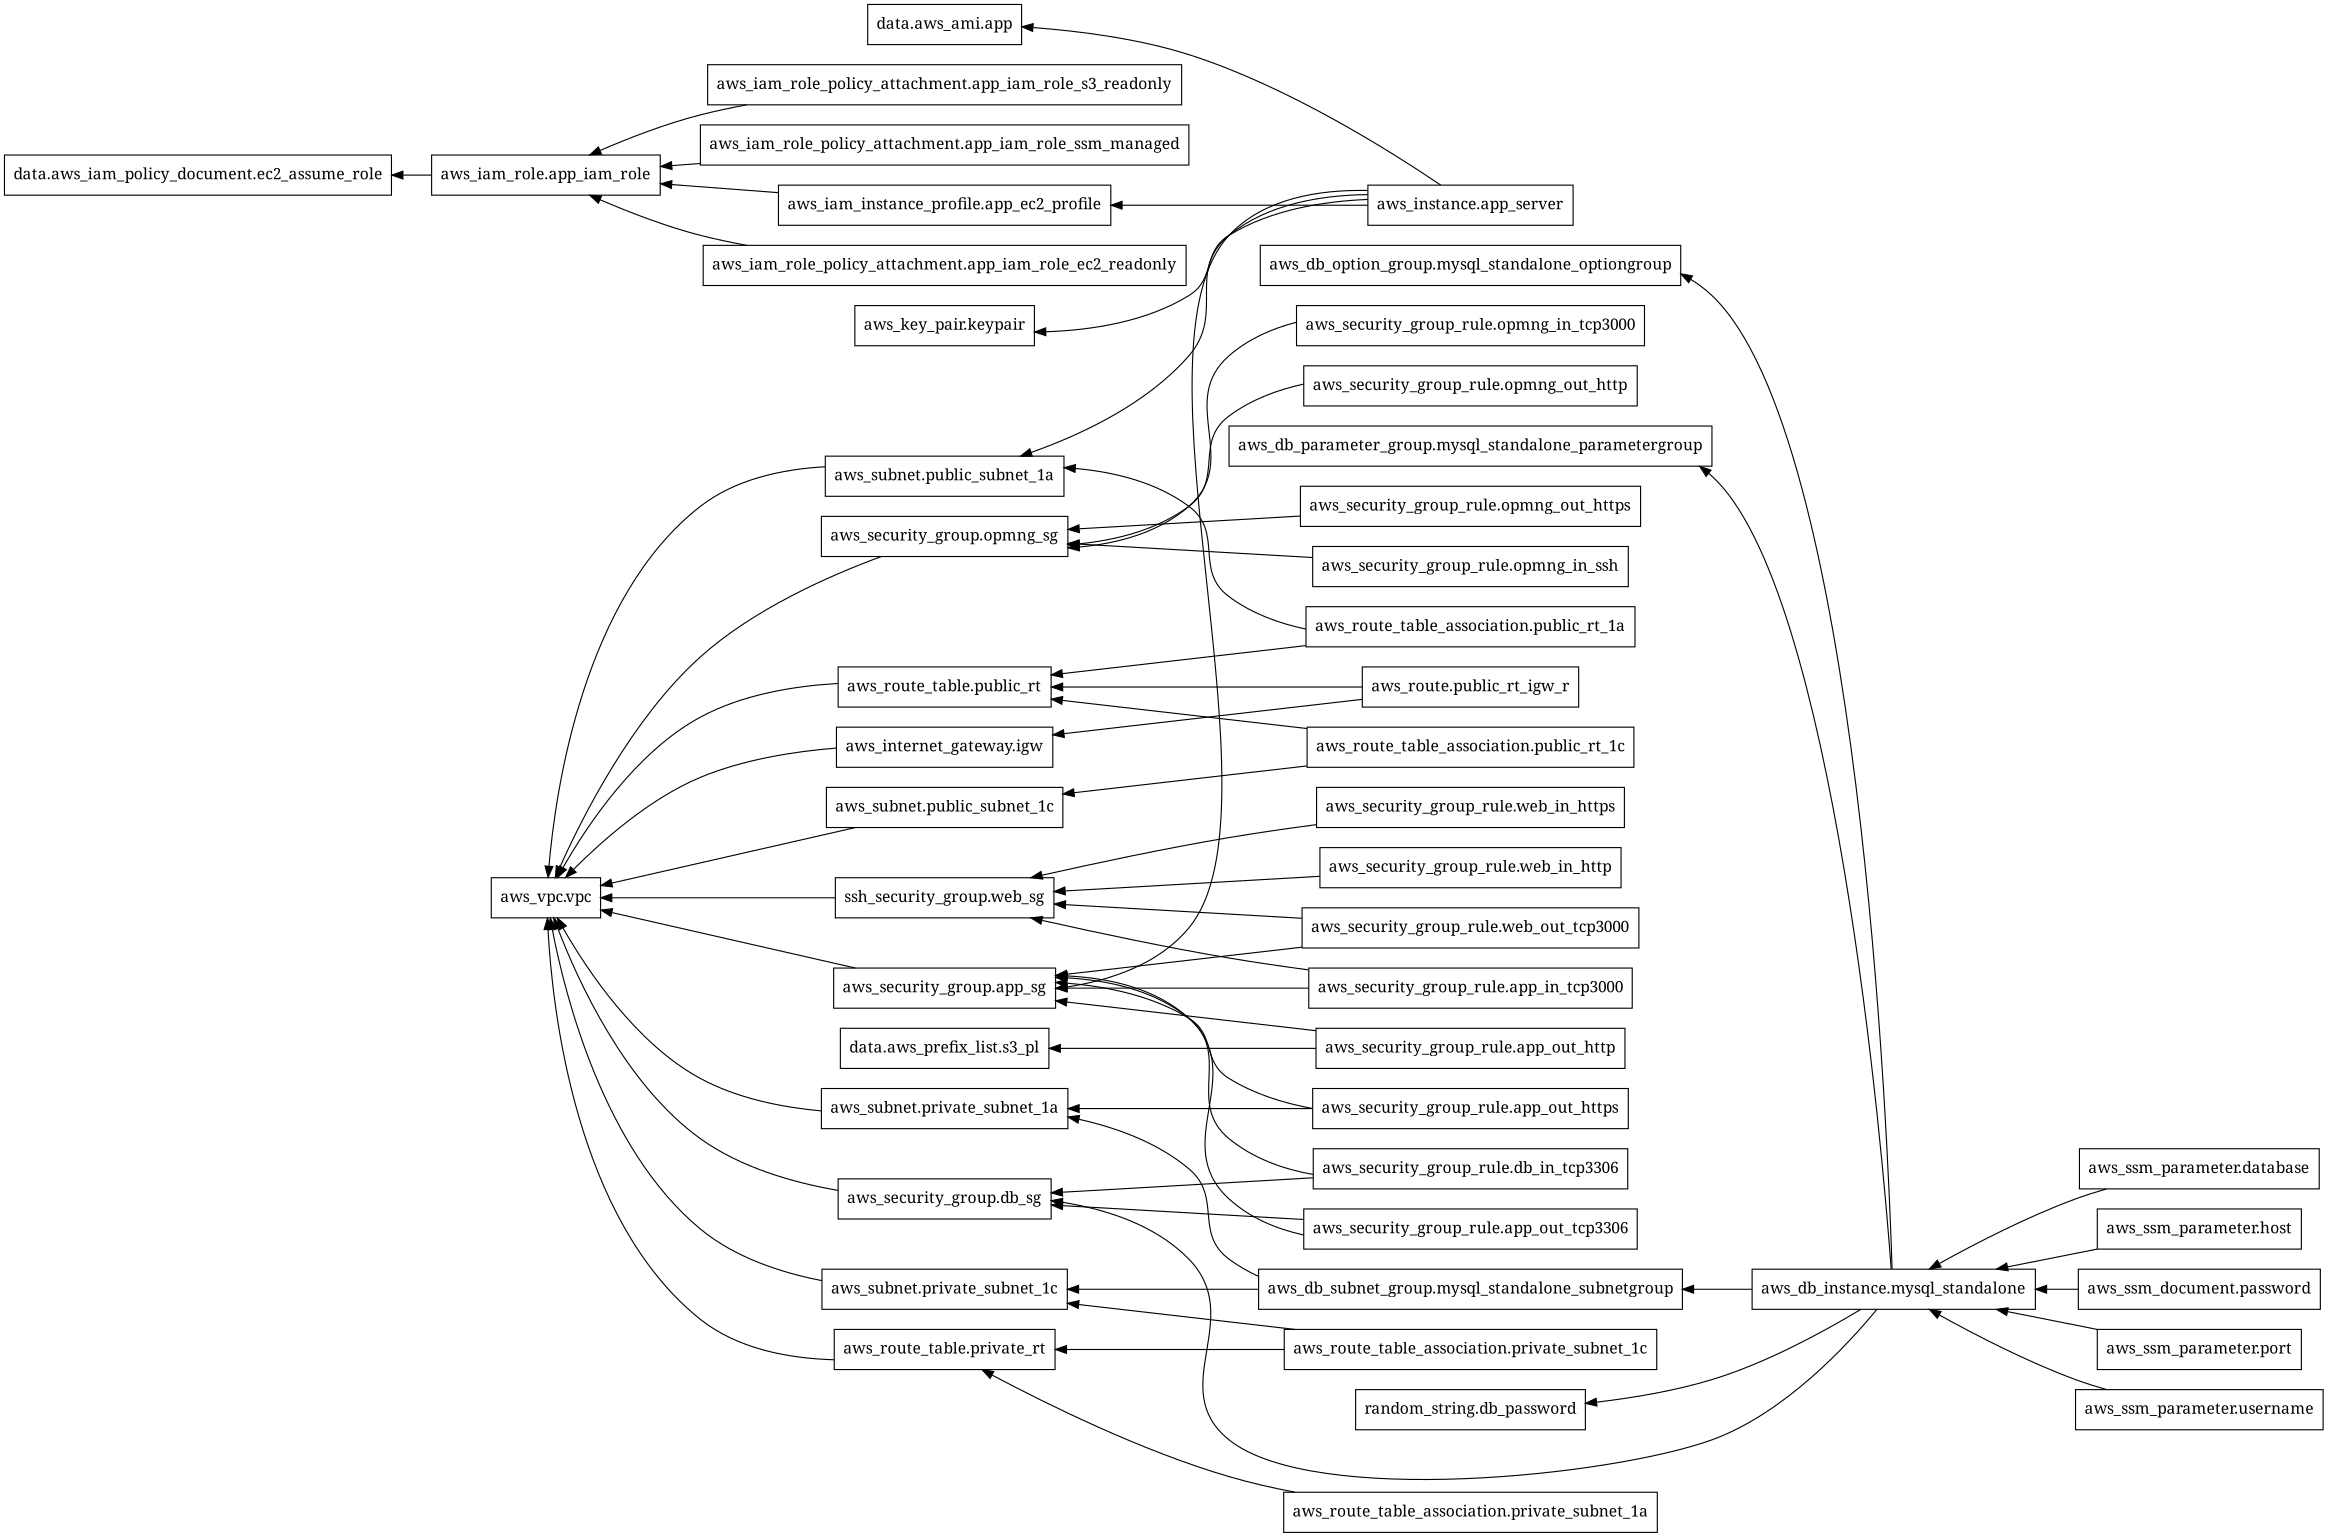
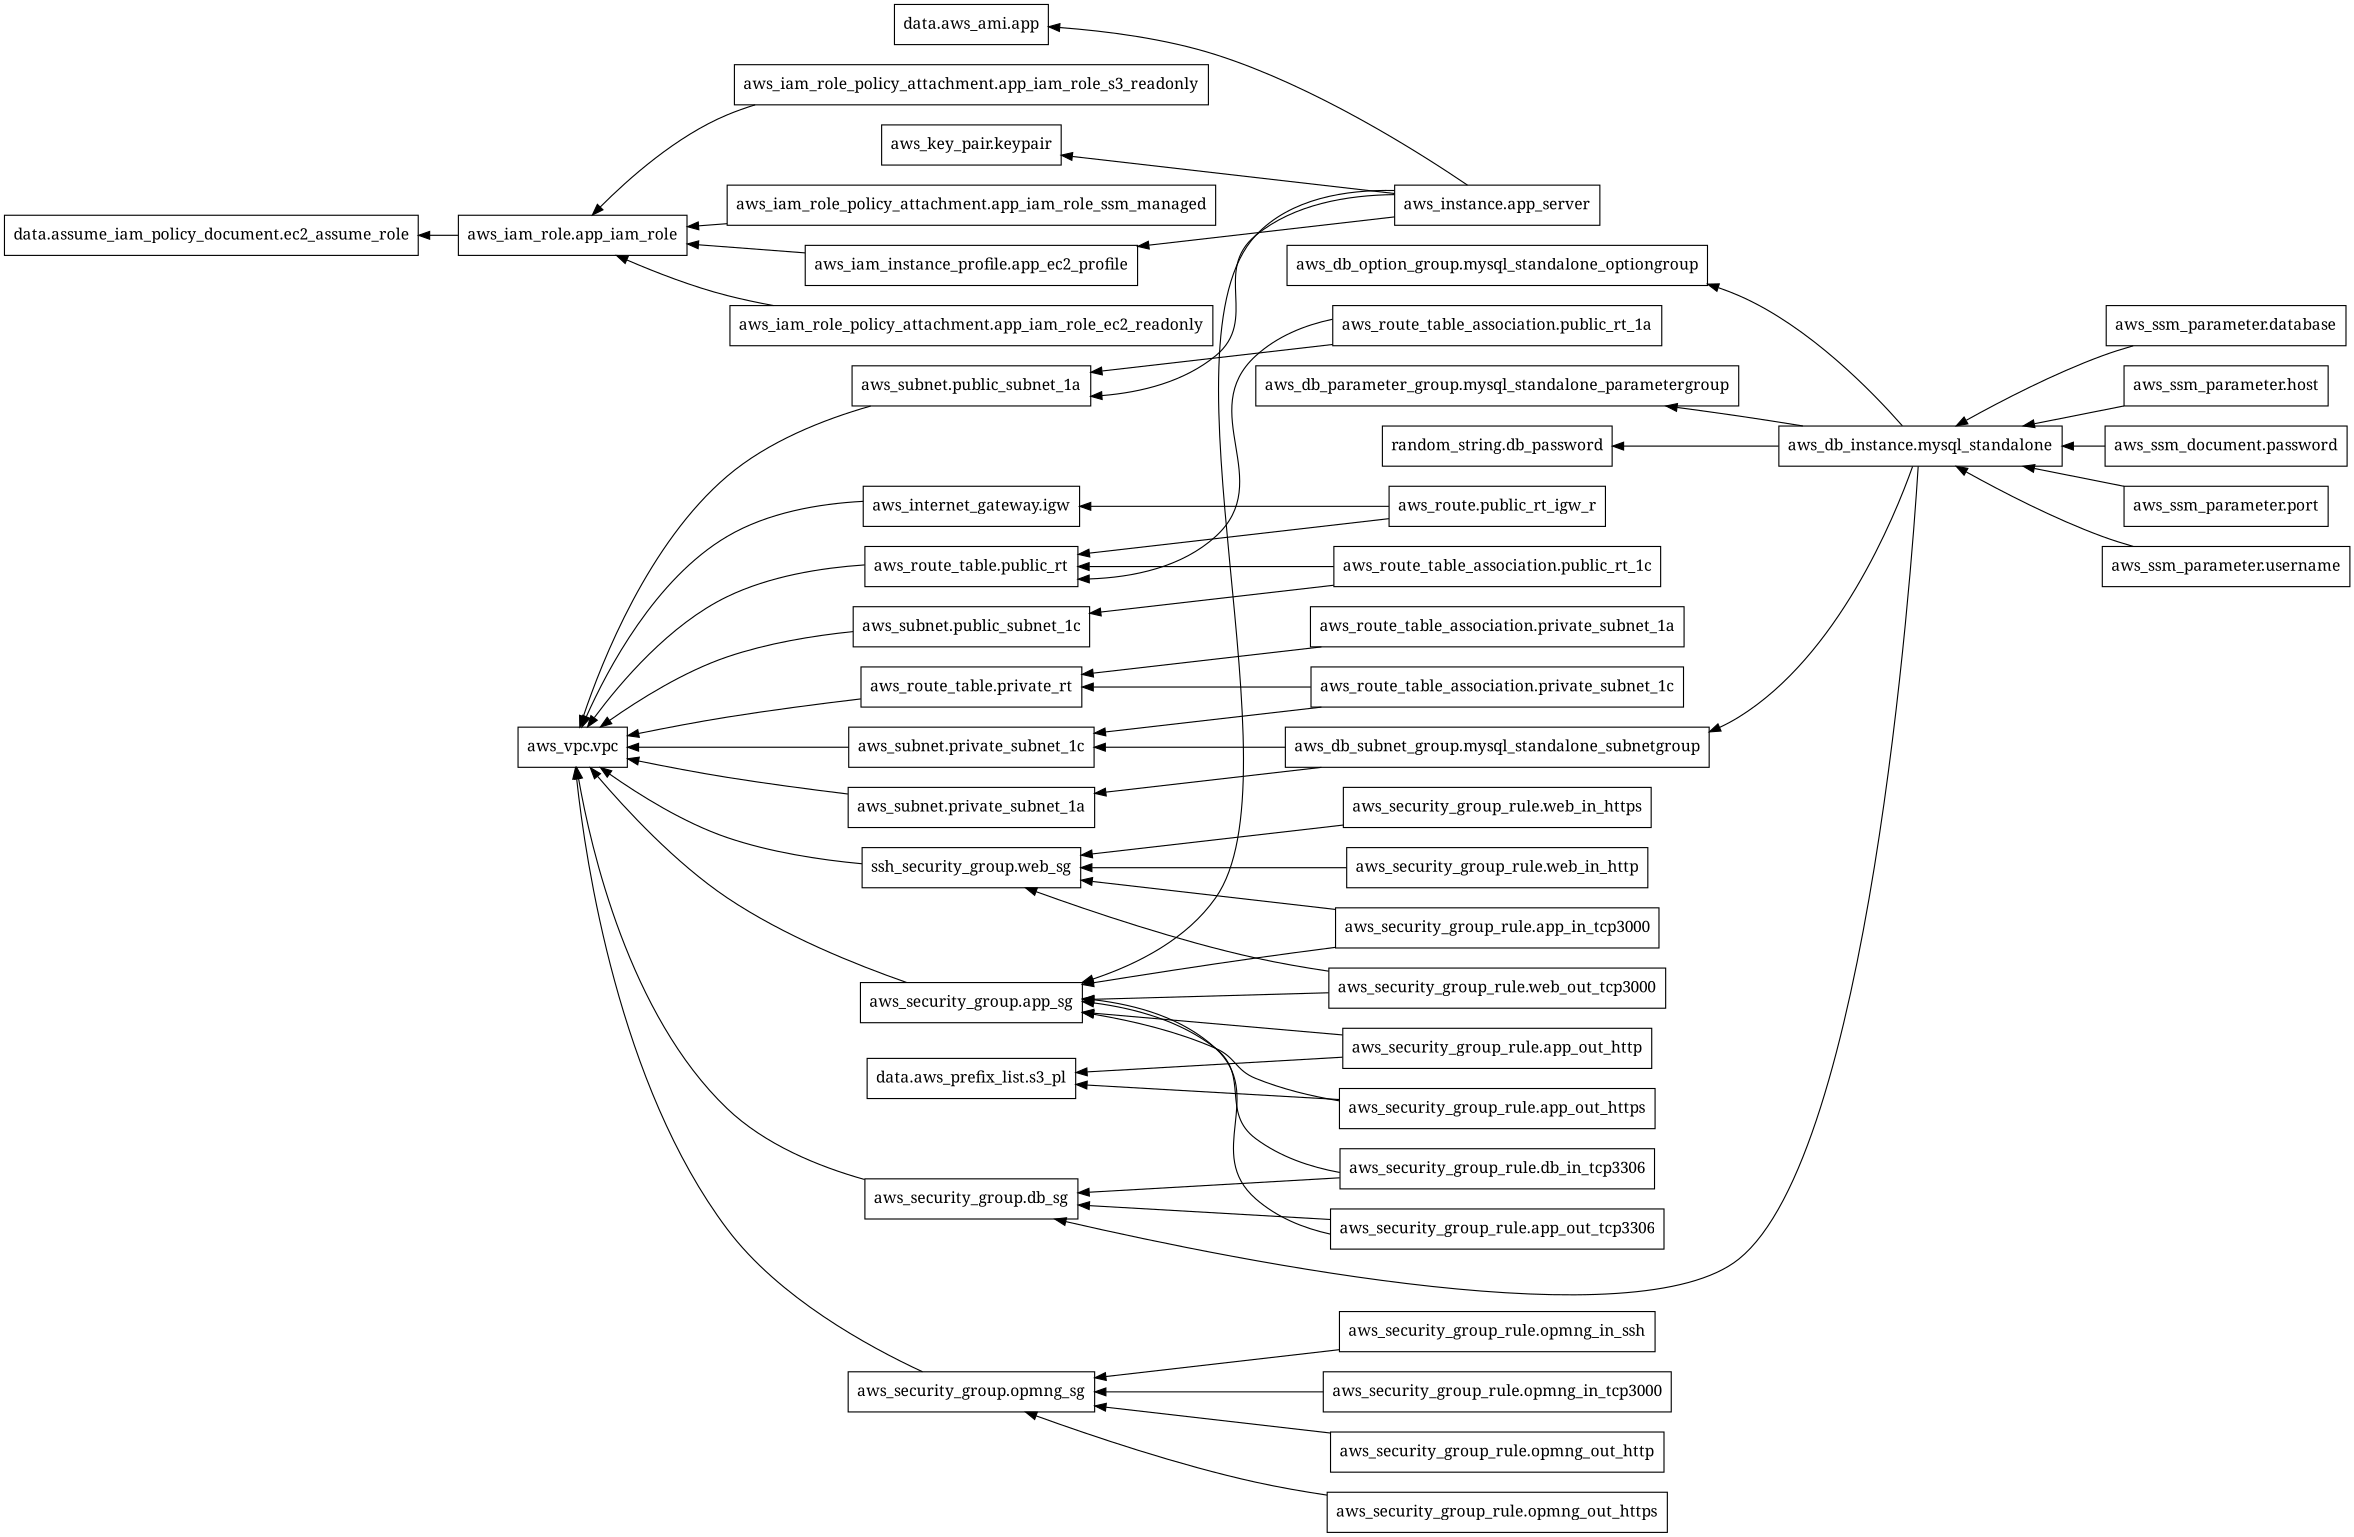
(198, 175) -> (211, 235)
(1196, 1109) -> (1213, 1092)
